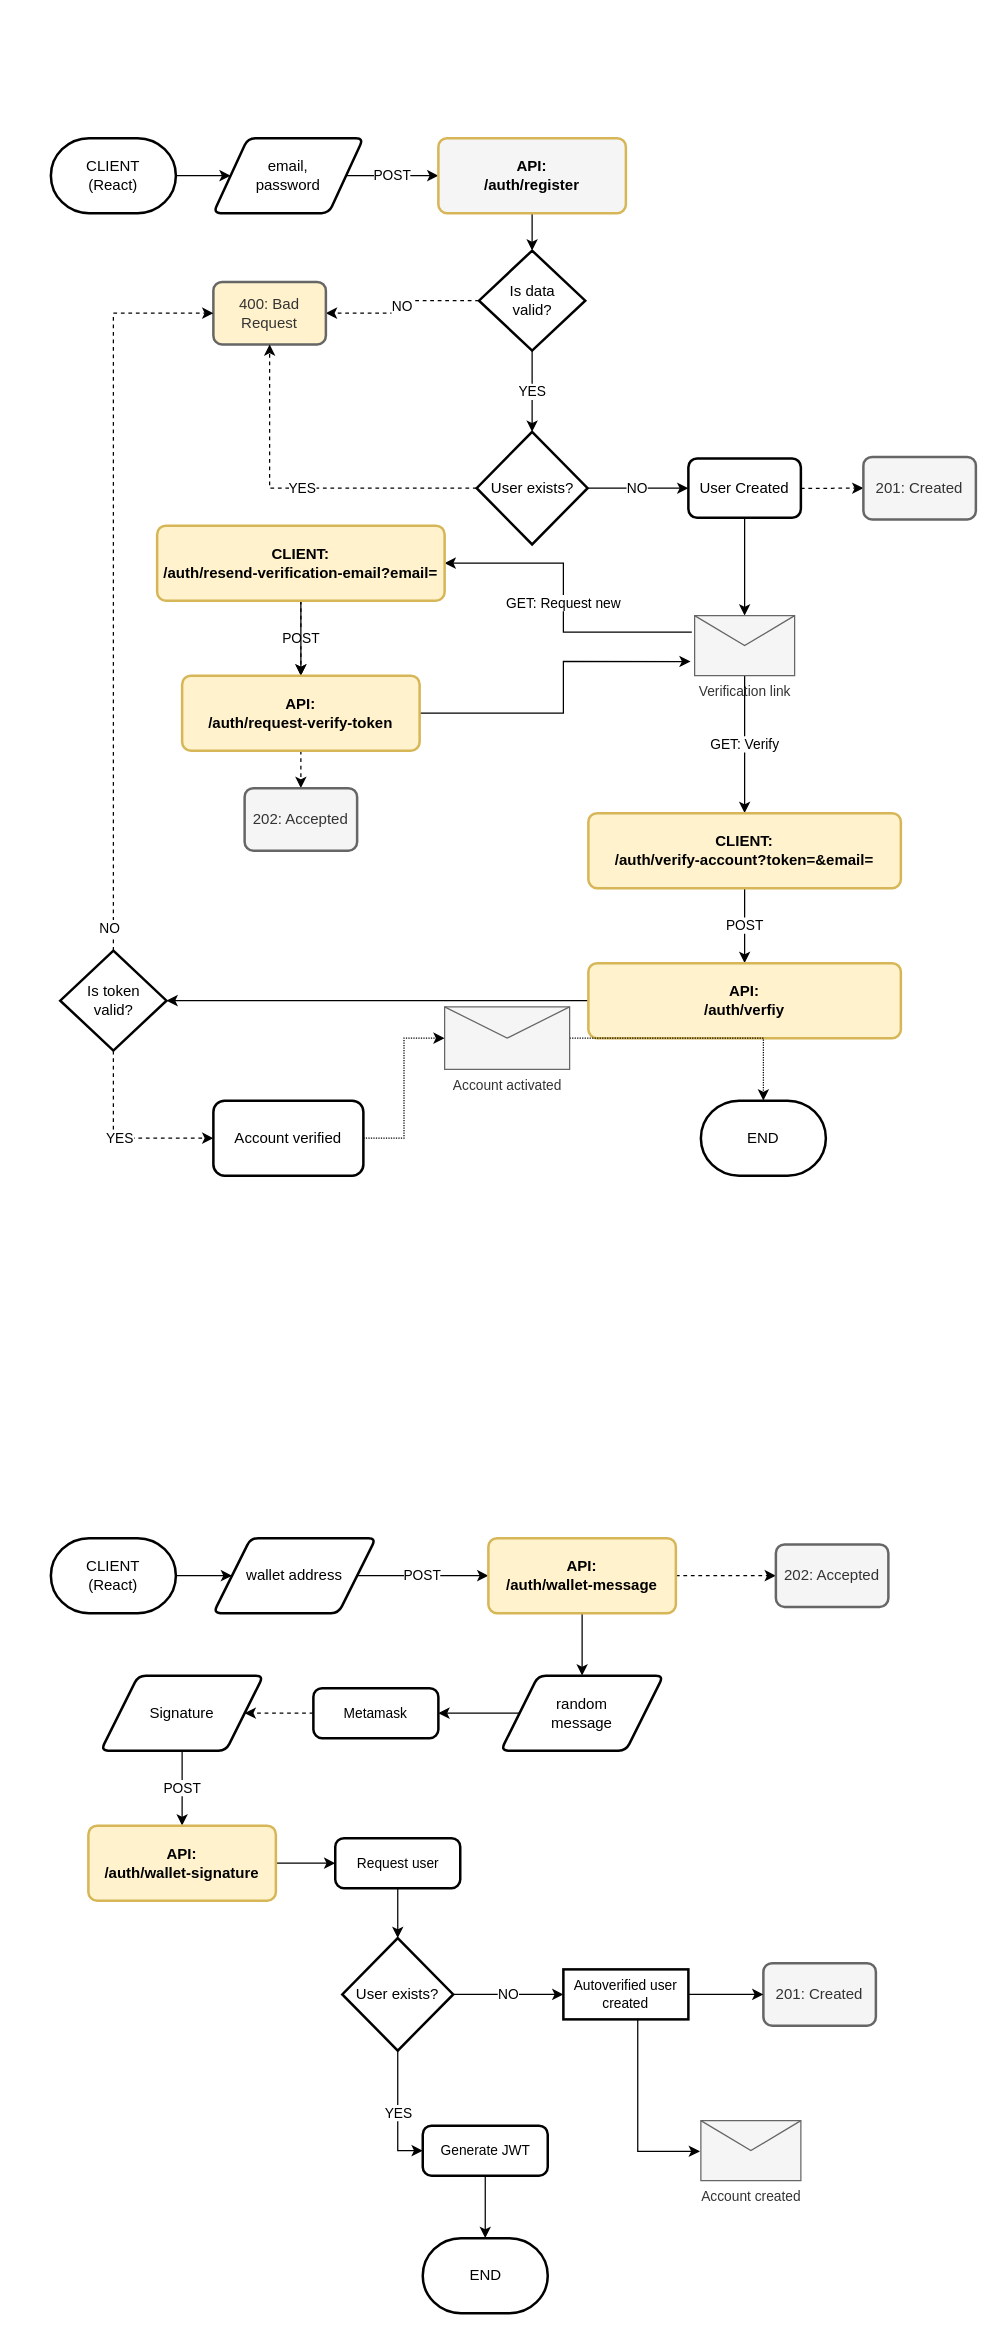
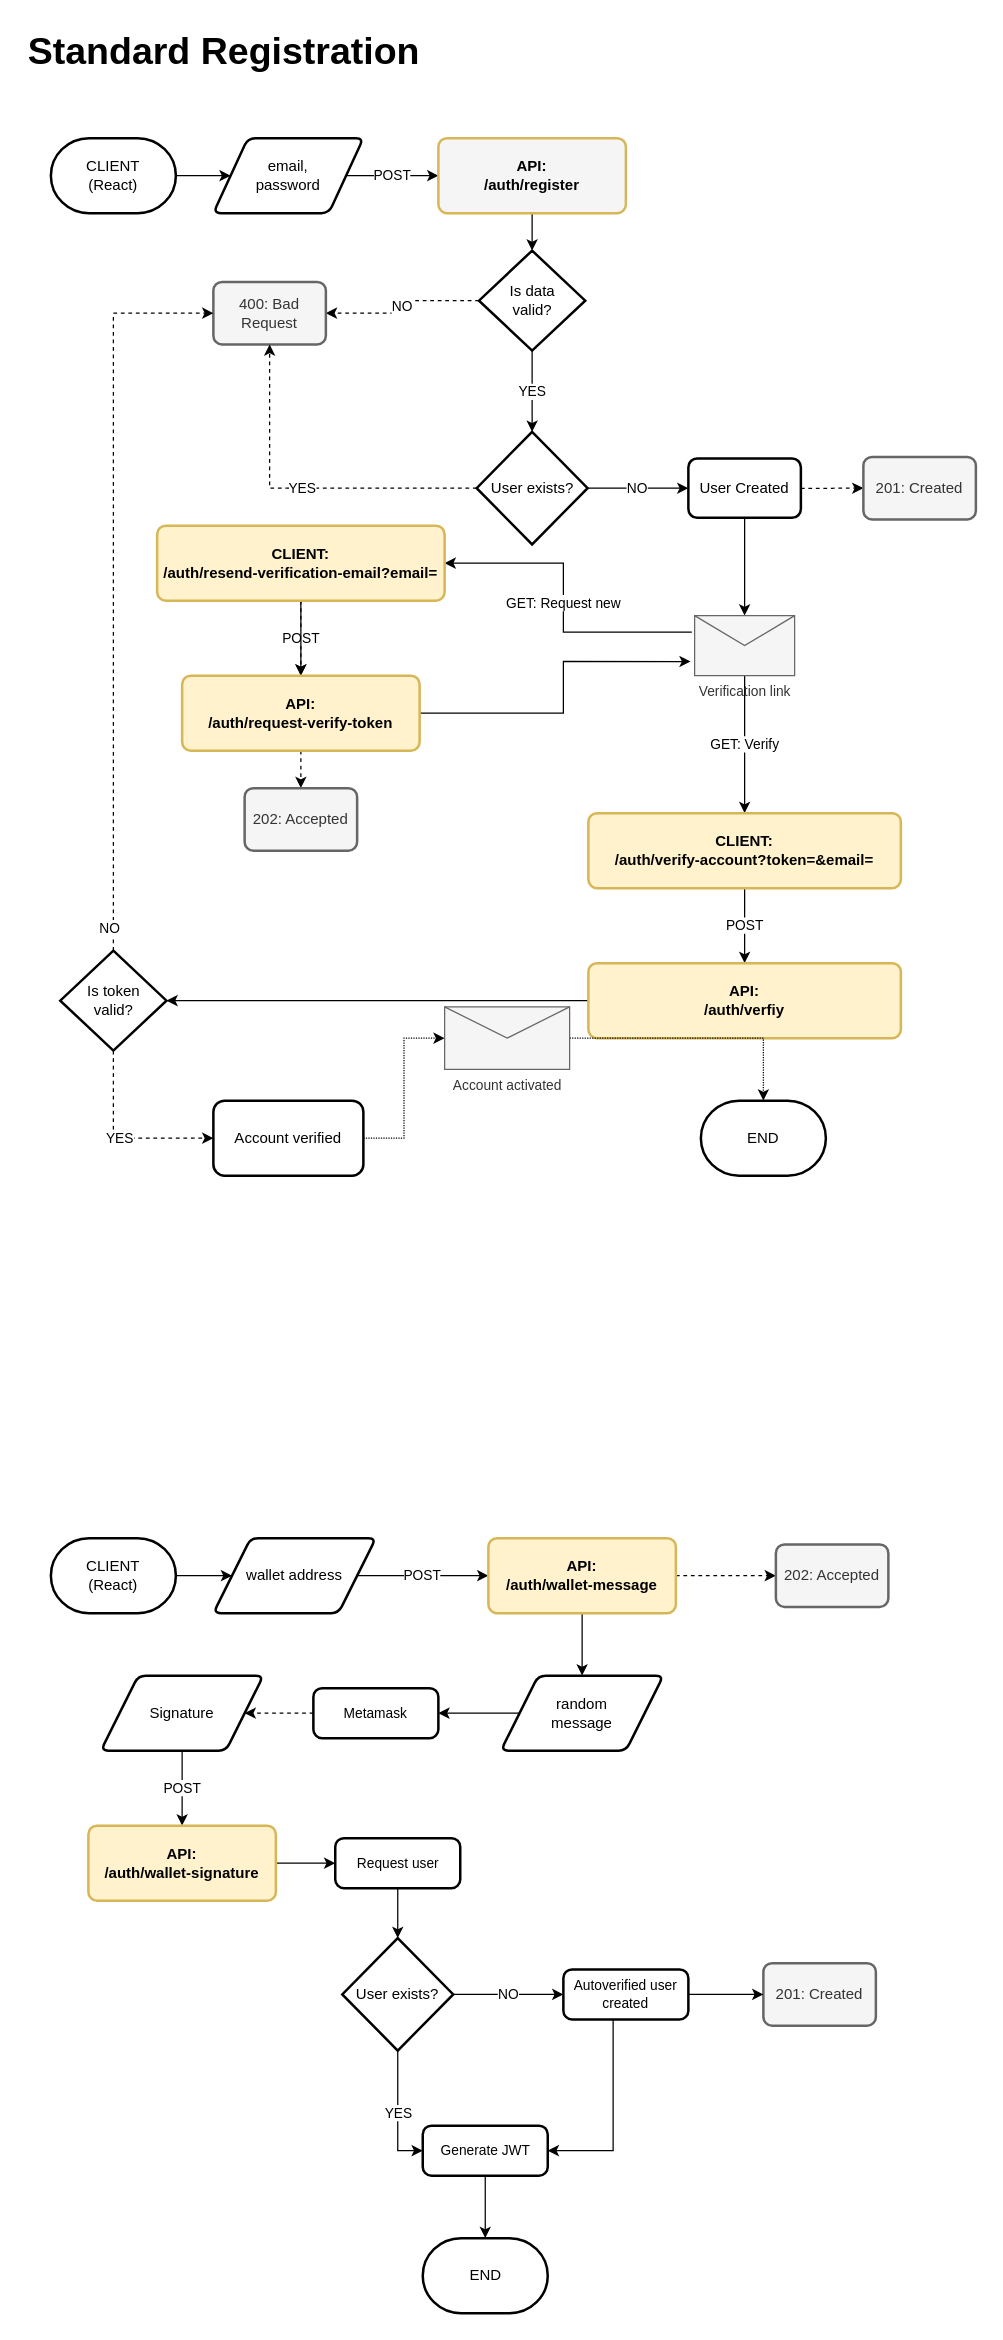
none -> (232, 51)
(269, 313) -> (269, 313)
(626, 1994) -> (626, 1994)
(638, 2112) -> none
none -> (613, 2113)
(751, 2151) -> none
